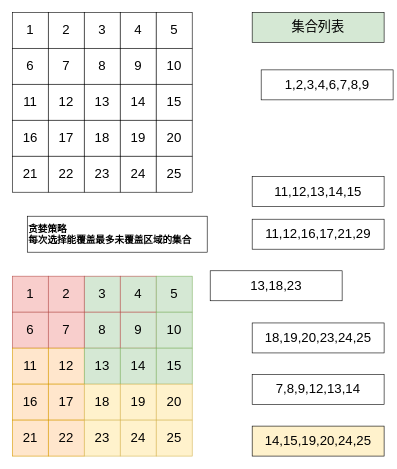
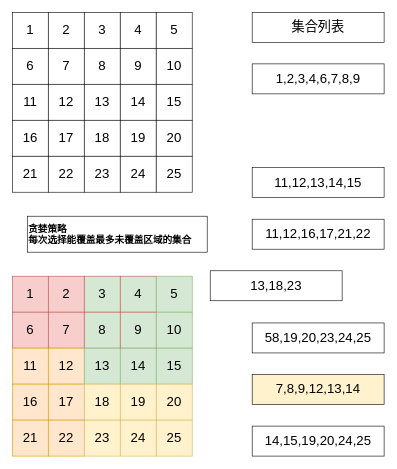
(318, 27) -> (318, 27)
(327, 85) -> (318, 79)
(318, 192) -> (318, 183)
(318, 234) -> (318, 234)
(318, 338) -> (318, 338)
(318, 390) -> (318, 390)
(318, 441) -> (318, 441)
